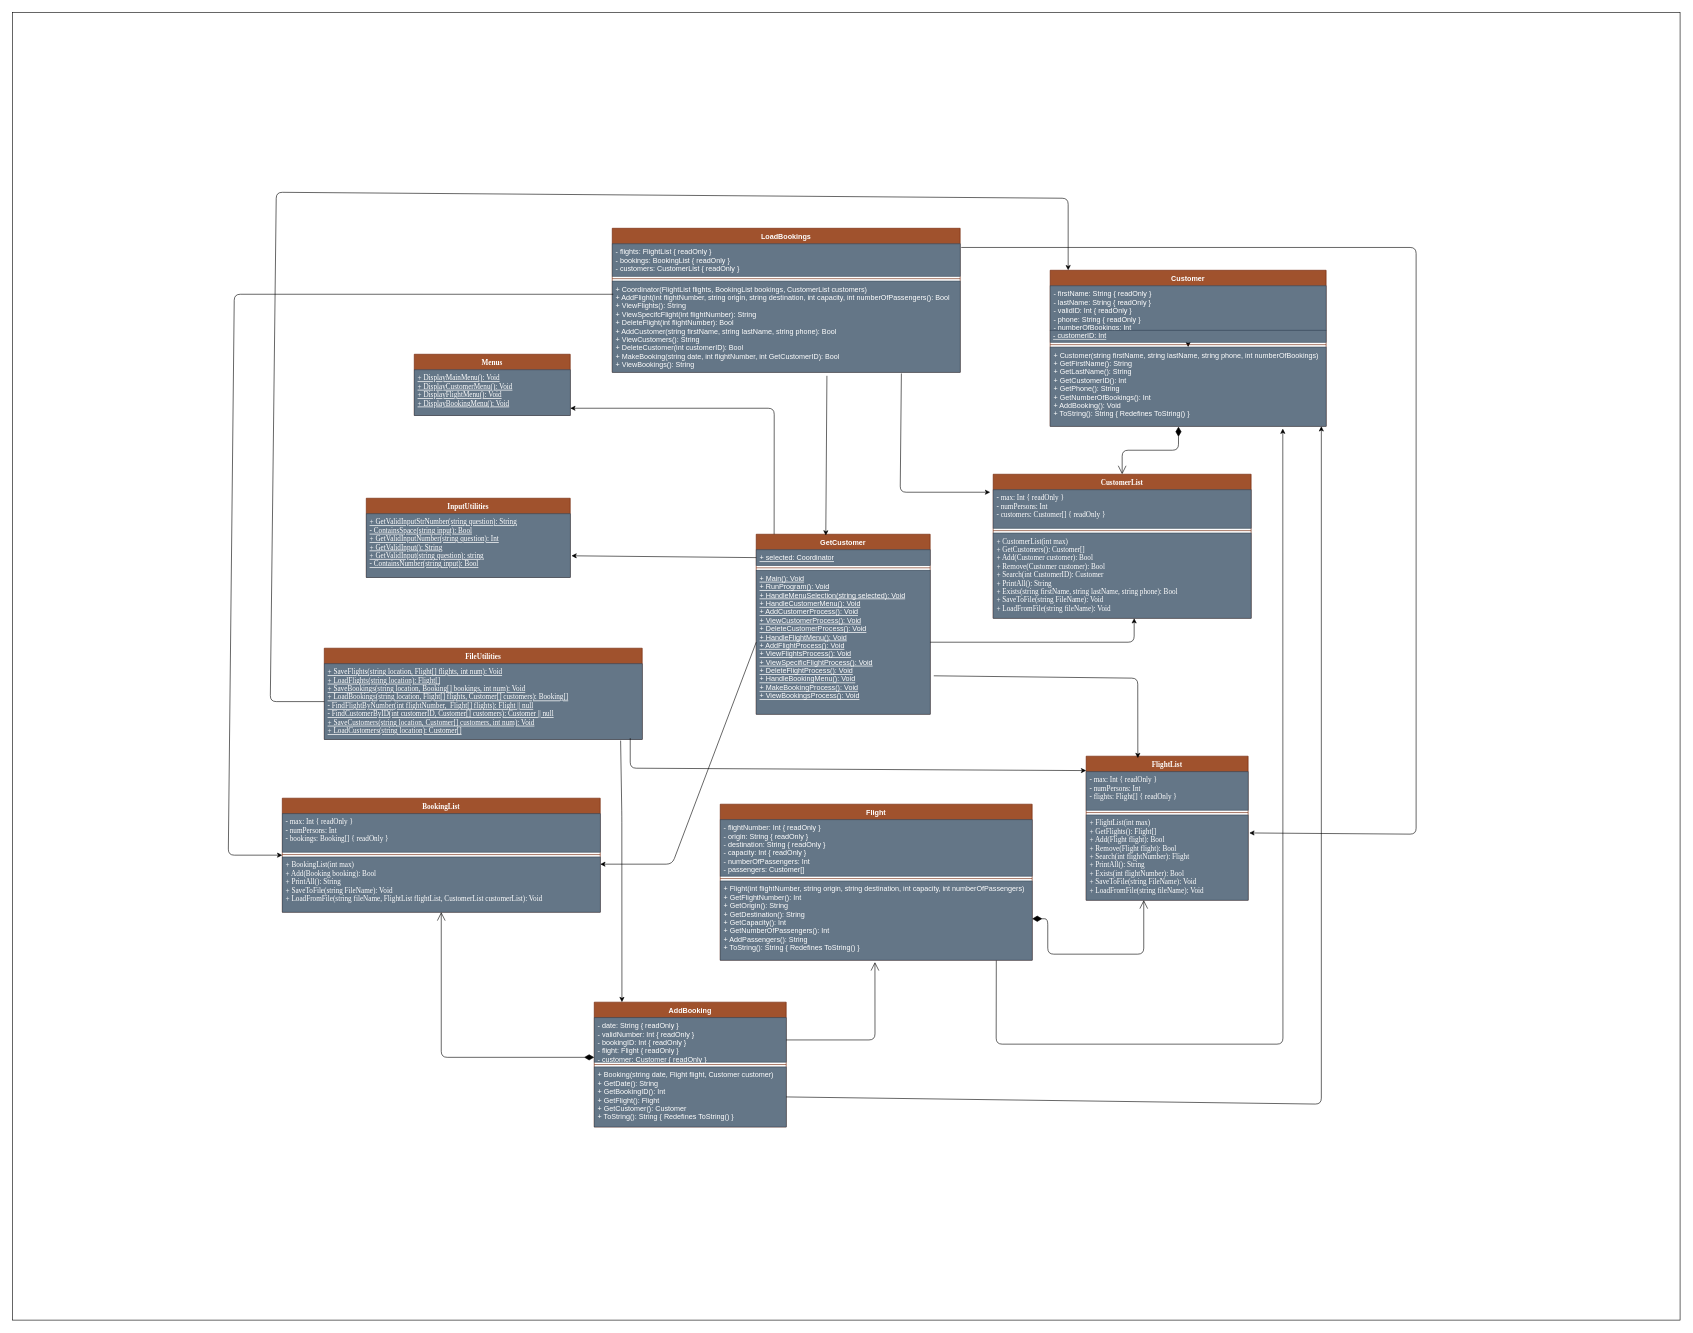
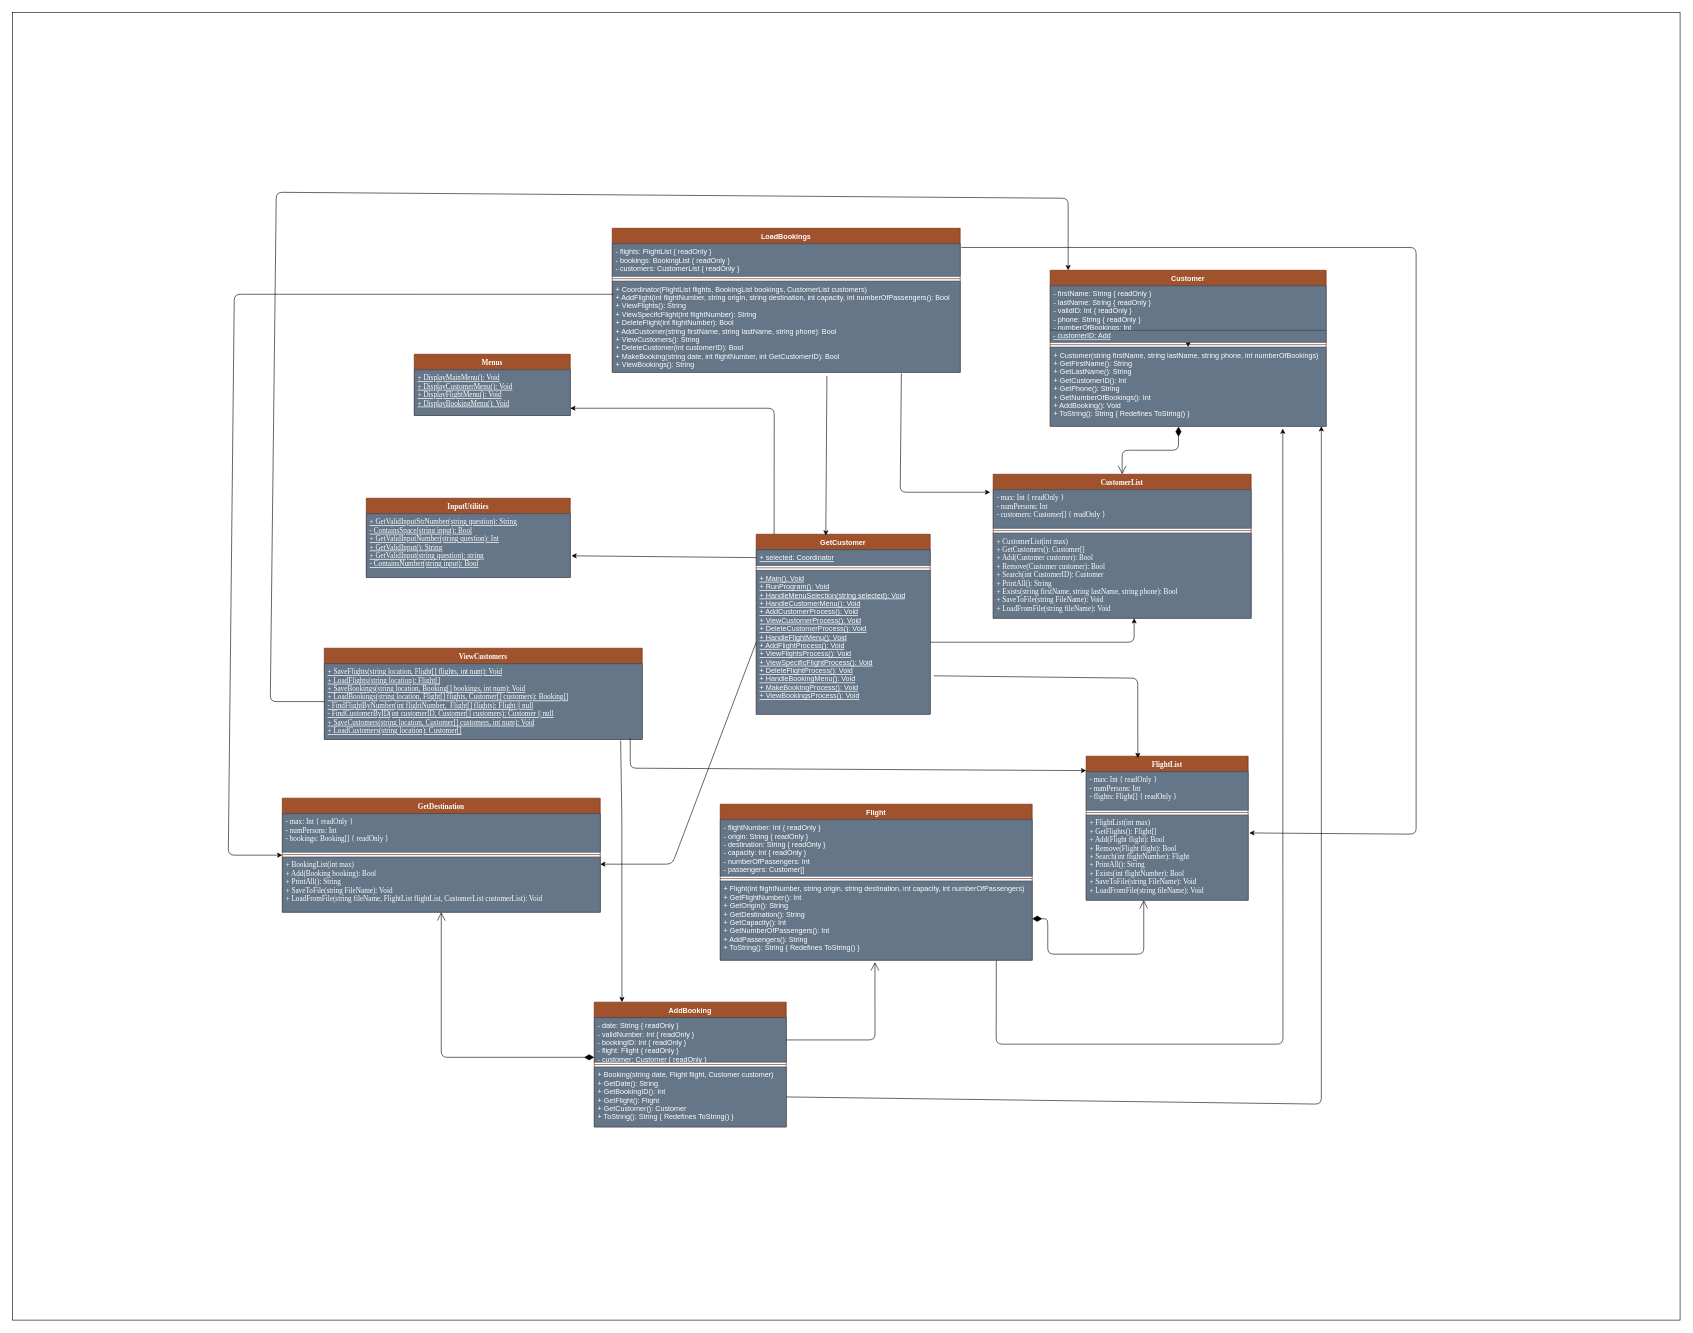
(1083, 336) -> (1083, 336)
(483, 656) -> (483, 656)
(441, 806) -> (441, 806)
